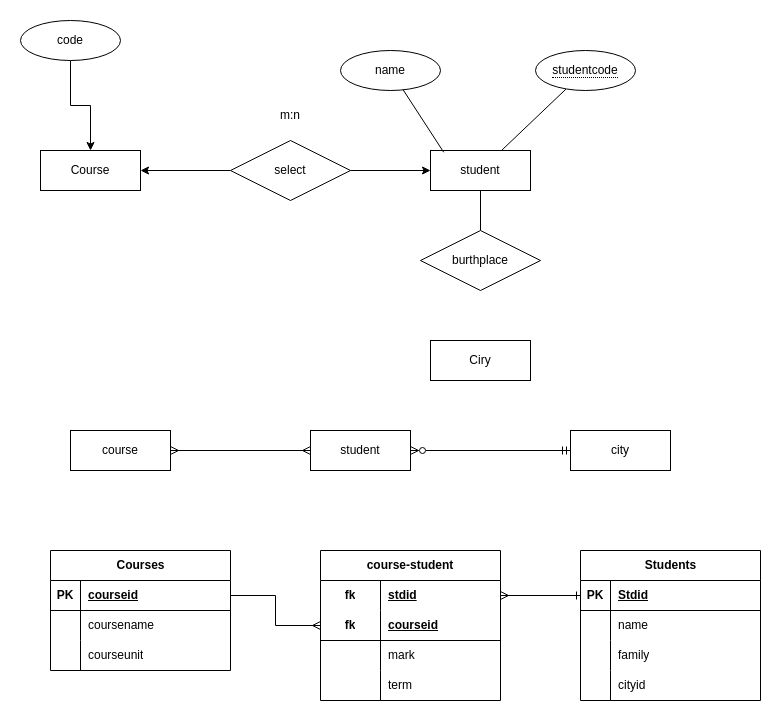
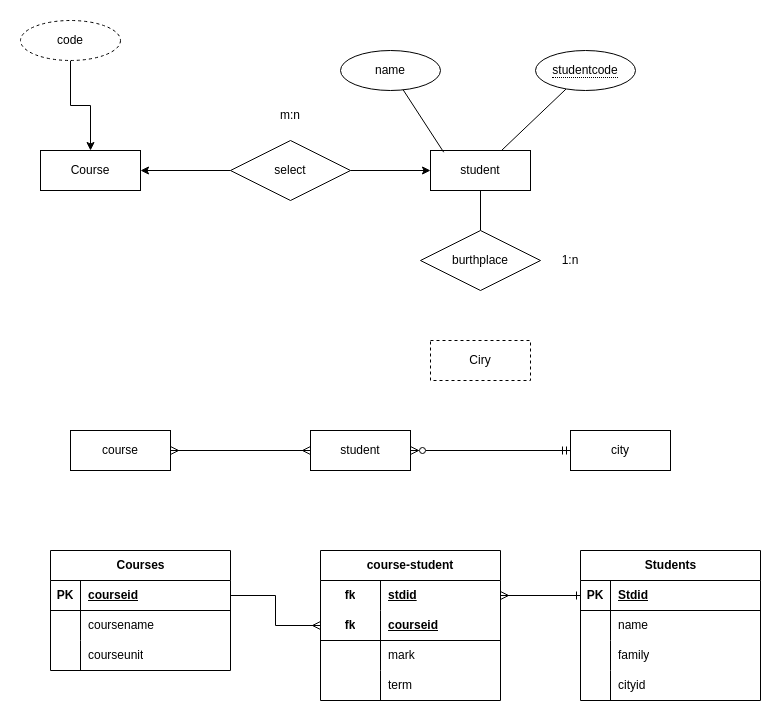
(71, 41) -> (71, 41)
none -> (571, 261)
(481, 361) -> (481, 361)
